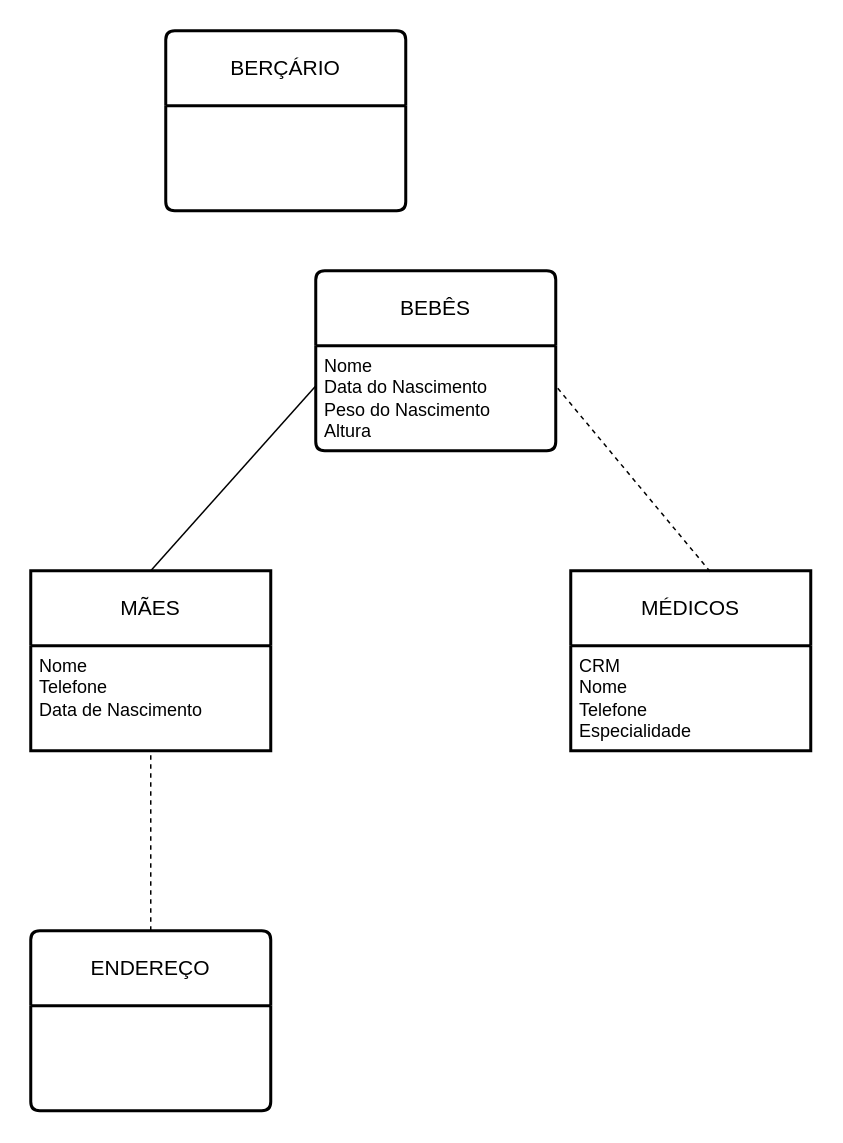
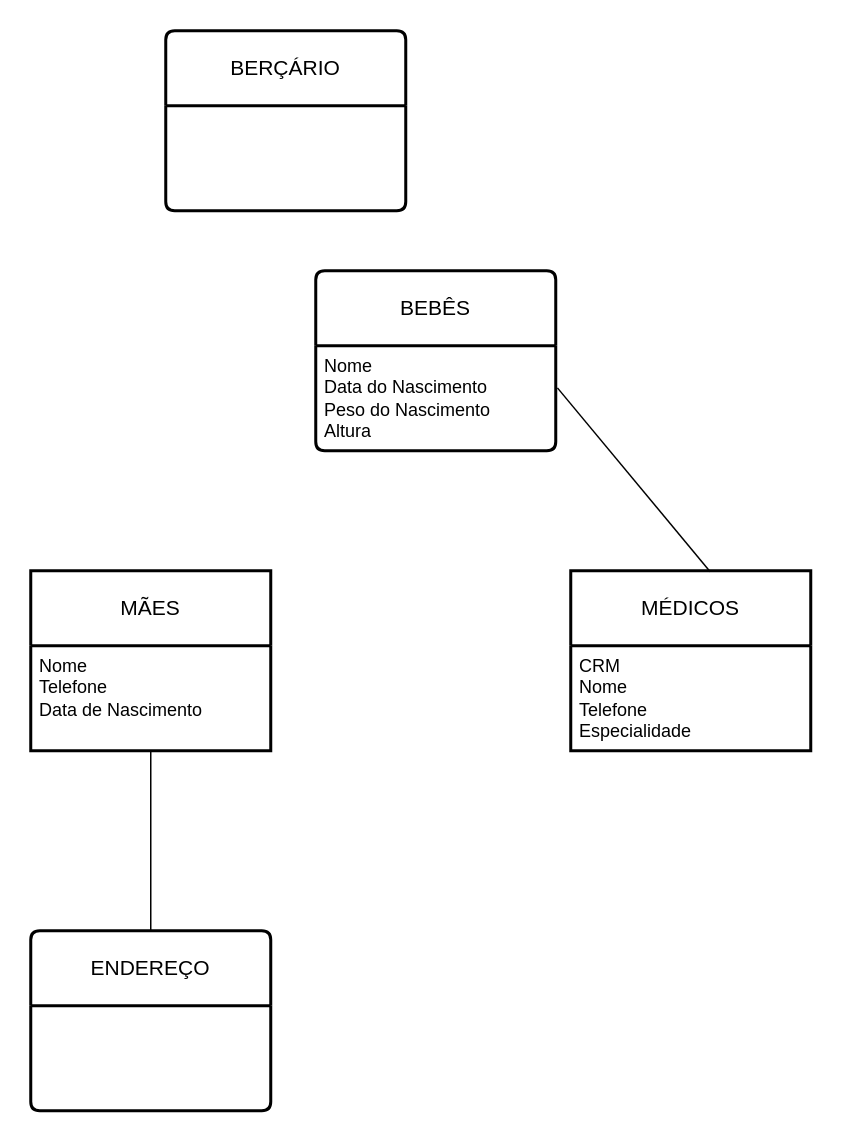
(232, 480) -> none
(634, 480) -> (634, 480)
(151, 840) -> (151, 840)
